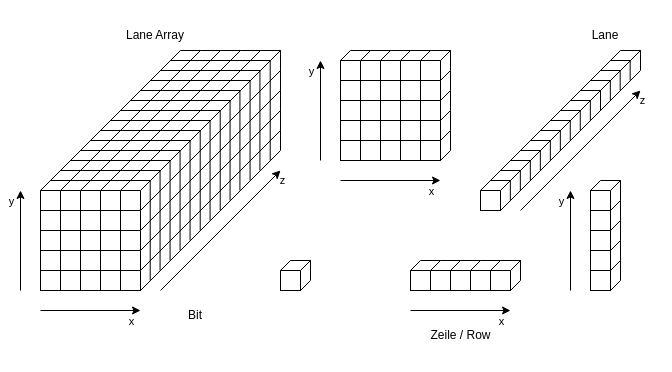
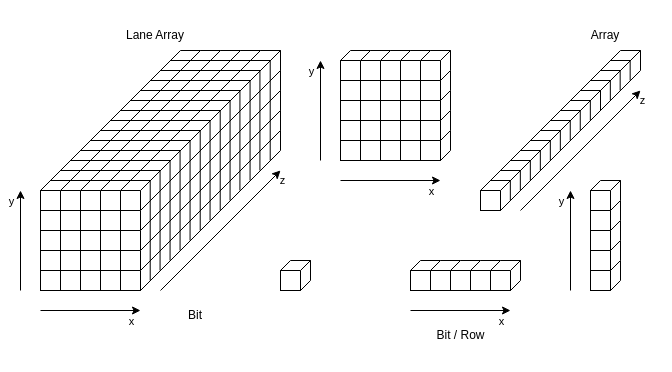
(606, 36) -> (606, 36)
(461, 336) -> (461, 336)
